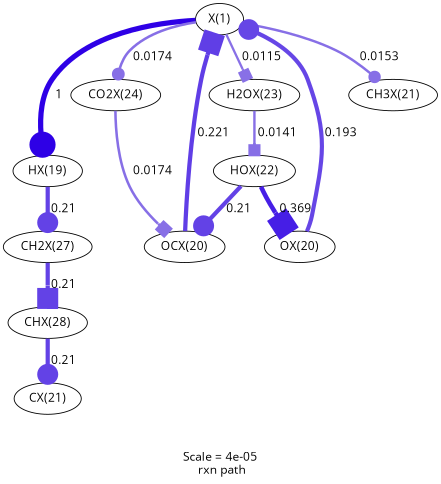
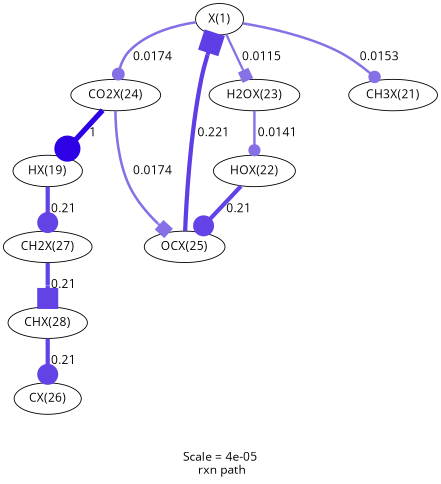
(91, 46) -> (89, 125)
(254, 128) -> (254, 128)
(185, 247) -> (185, 247)
(300, 247) -> none
(48, 399) -> (48, 399)
